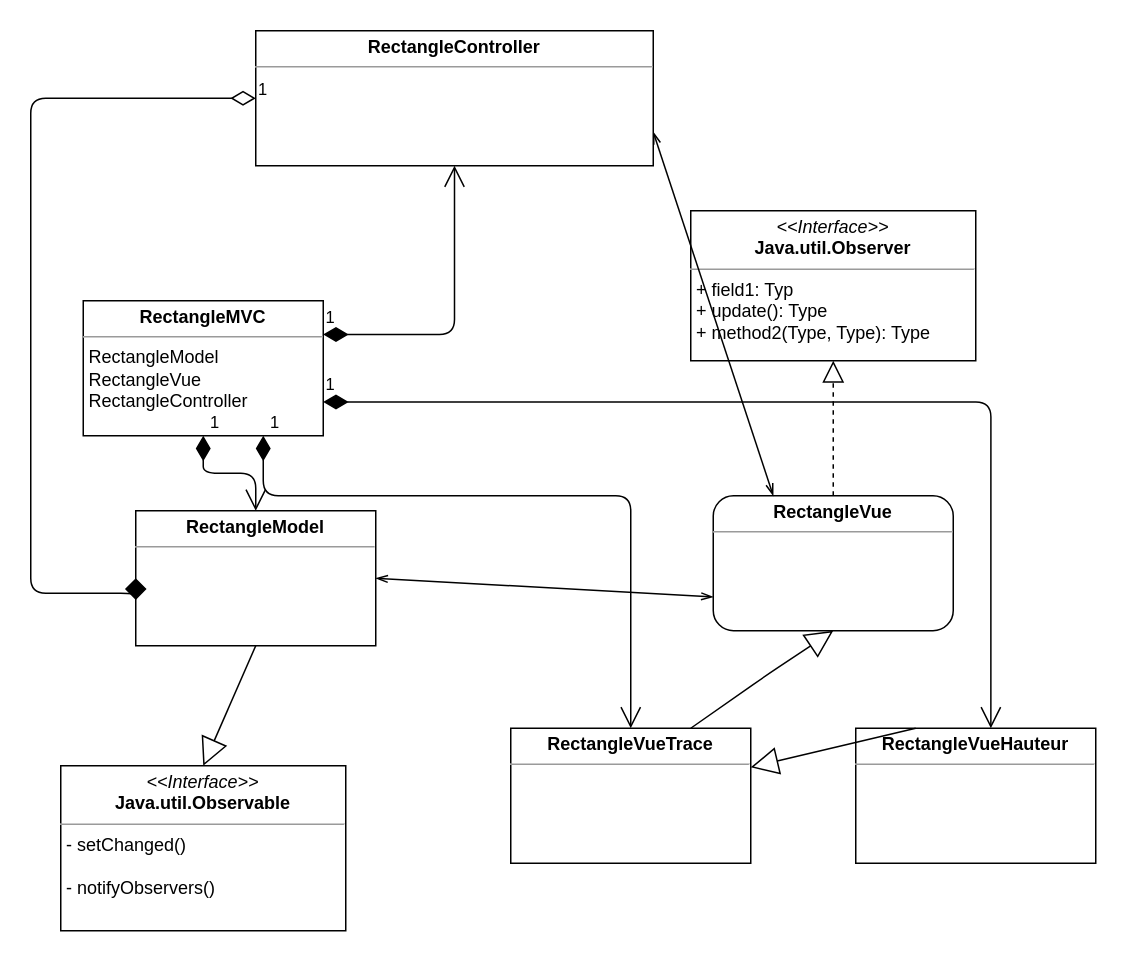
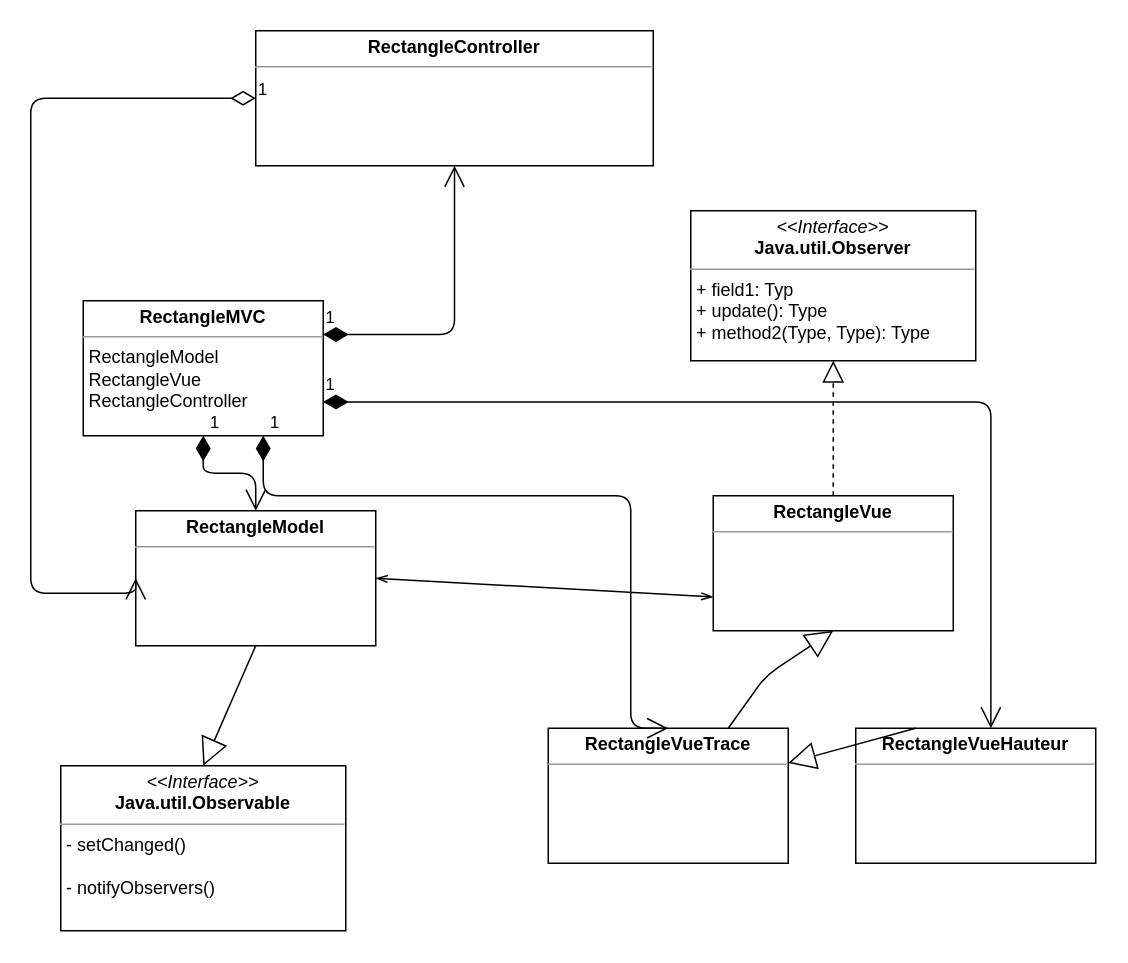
(713, 314) -> none
(833, 563) -> (833, 563)
(133, 594) -> (134, 590)
(631, 796) -> (668, 796)
